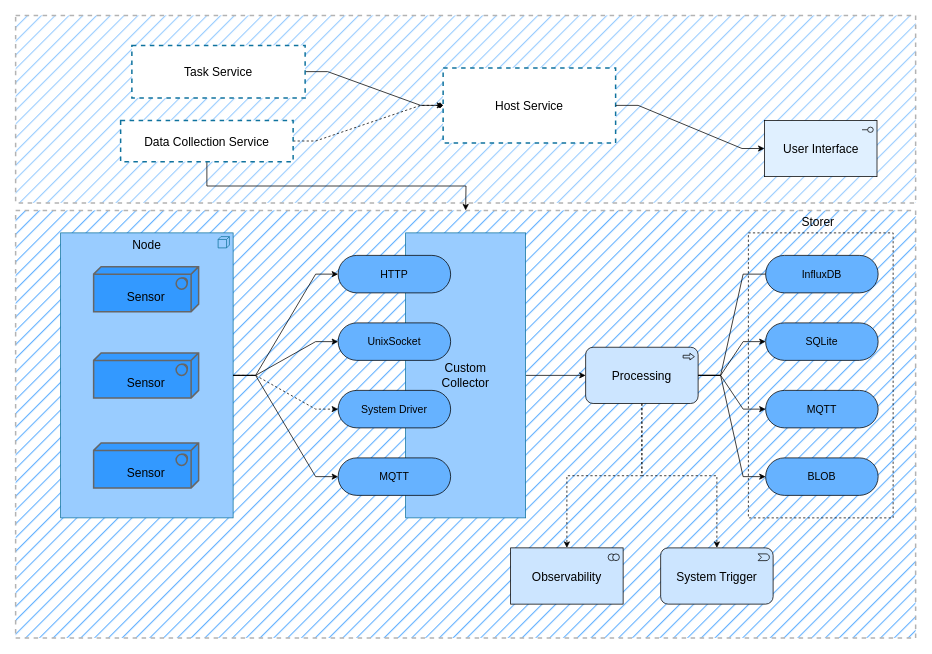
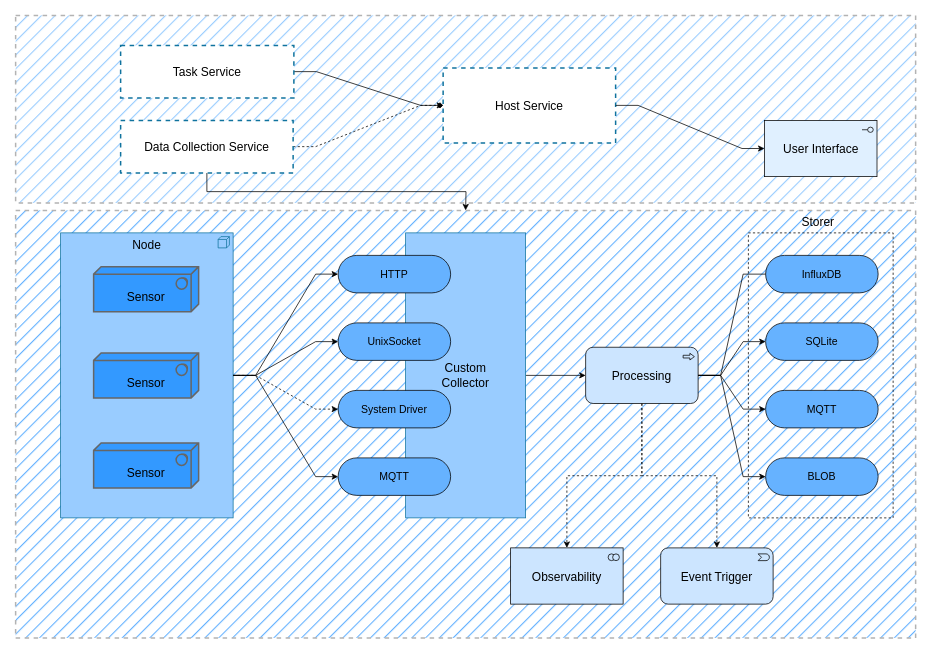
(218, 72) -> (207, 72)
(207, 141) -> (207, 147)
(717, 576) -> (717, 576)
